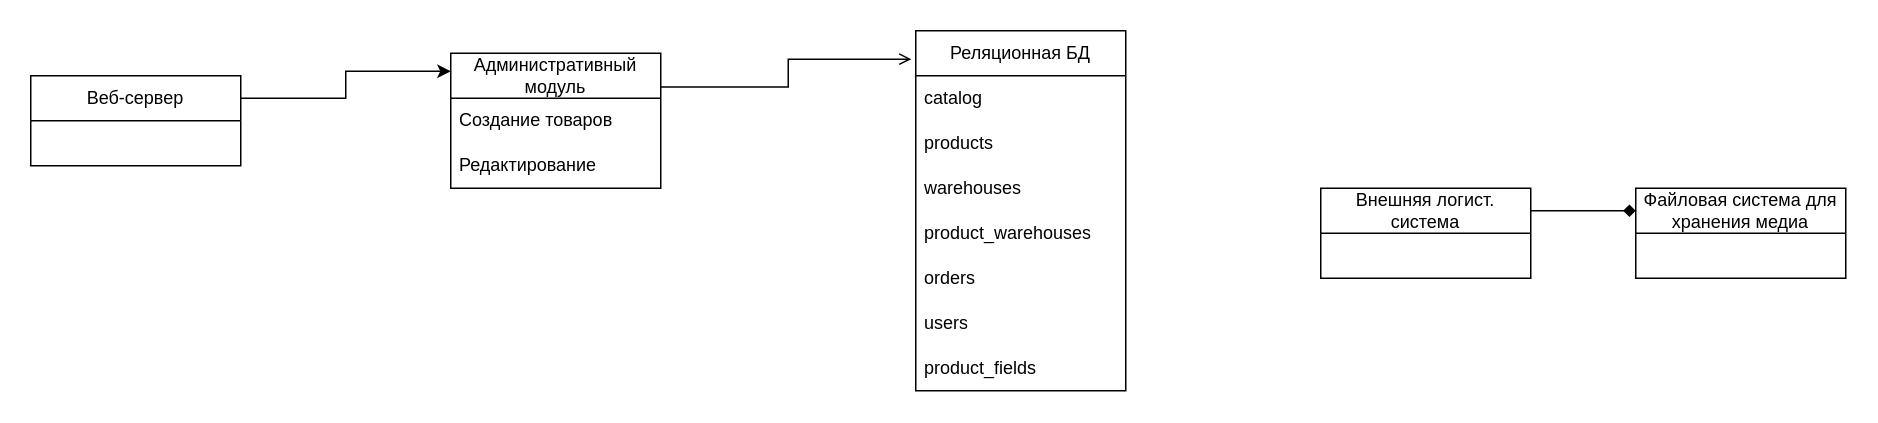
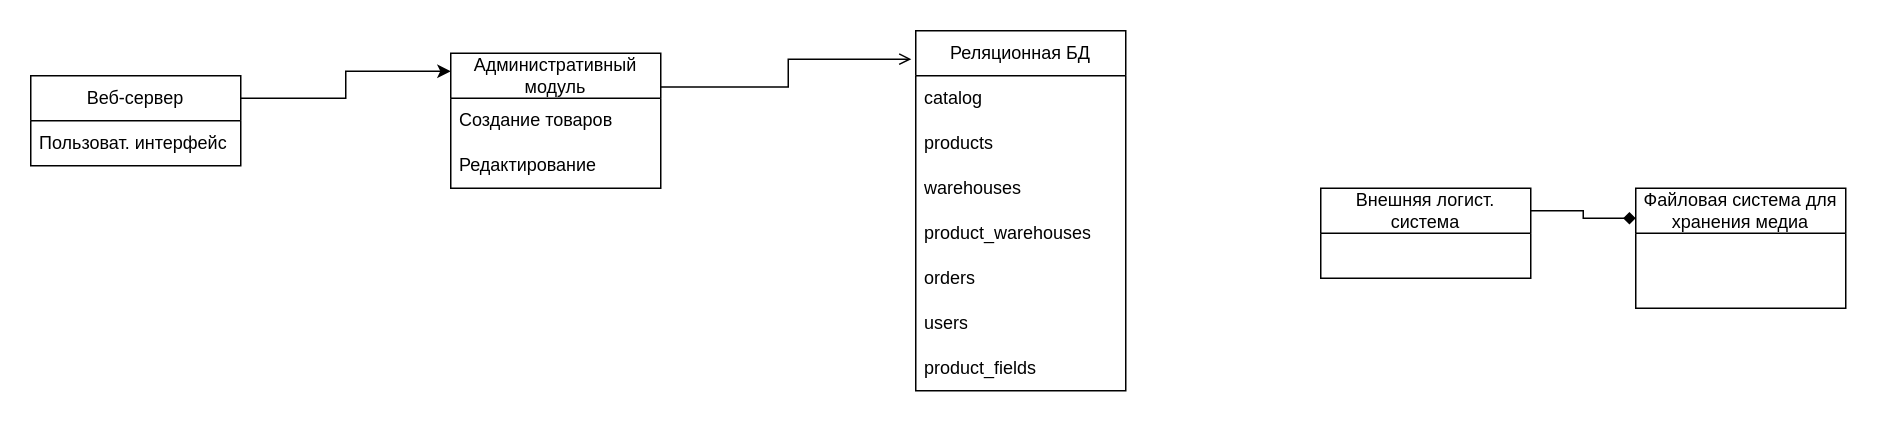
none -> (136, 143)
(1741, 233) -> (1741, 248)
